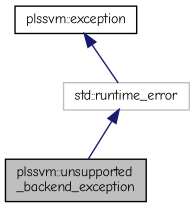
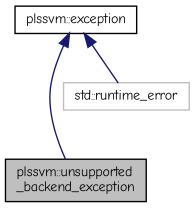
(100, 140) -> (50, 103)
